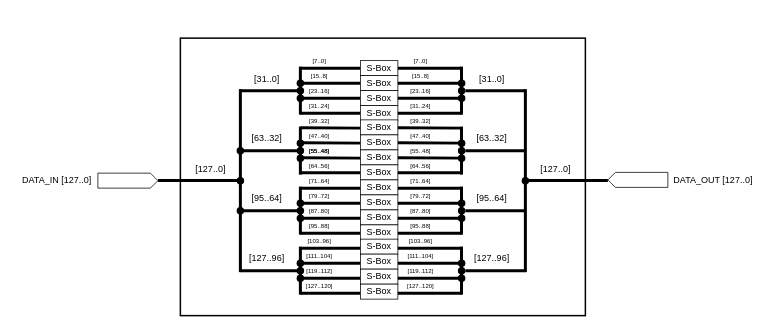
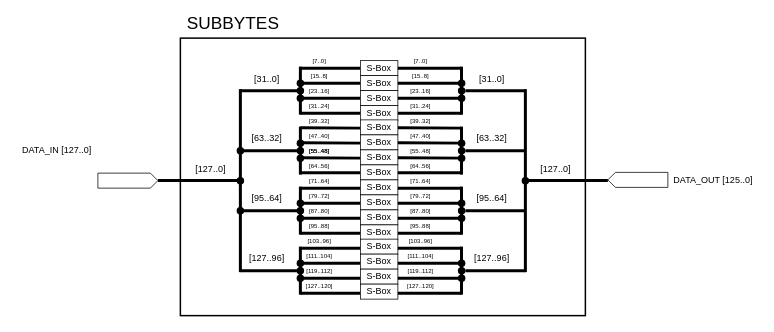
none -> (233, 23)
(57, 180) -> (57, 150)
(713, 180) -> (713, 180)
